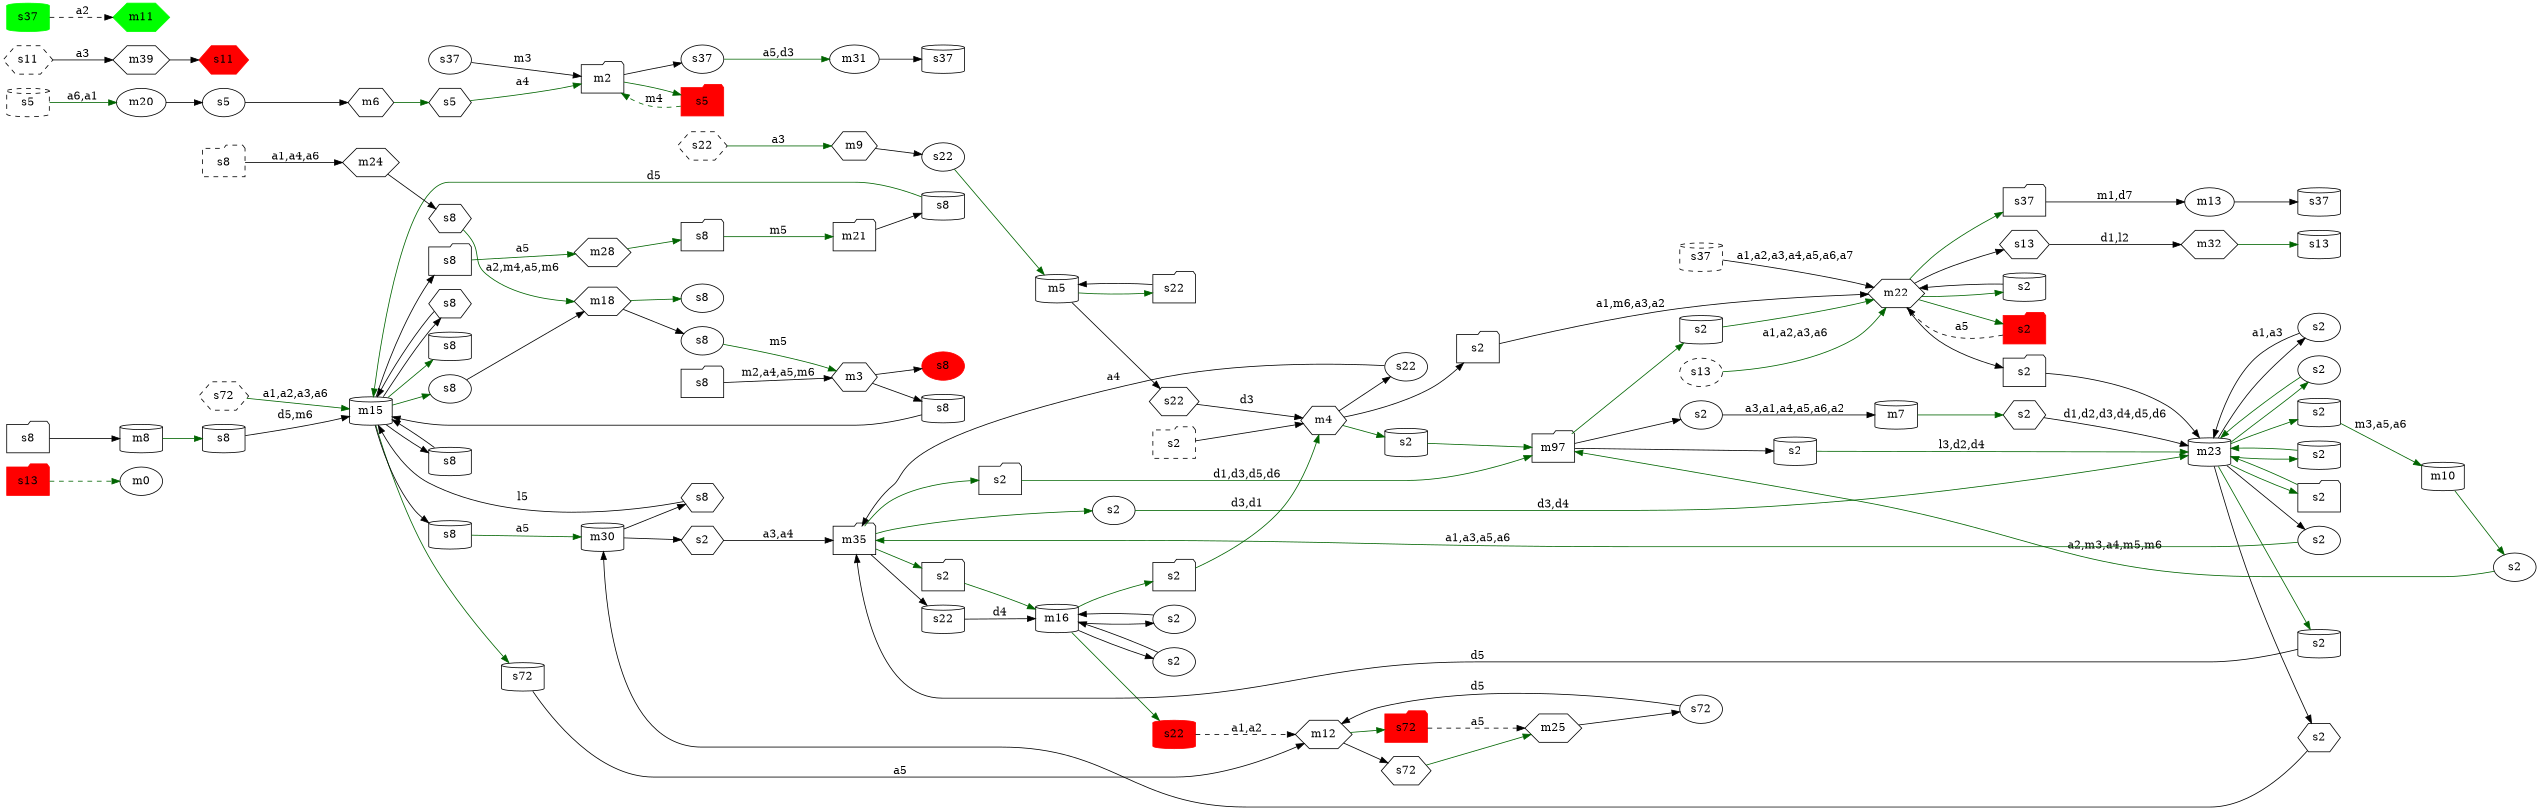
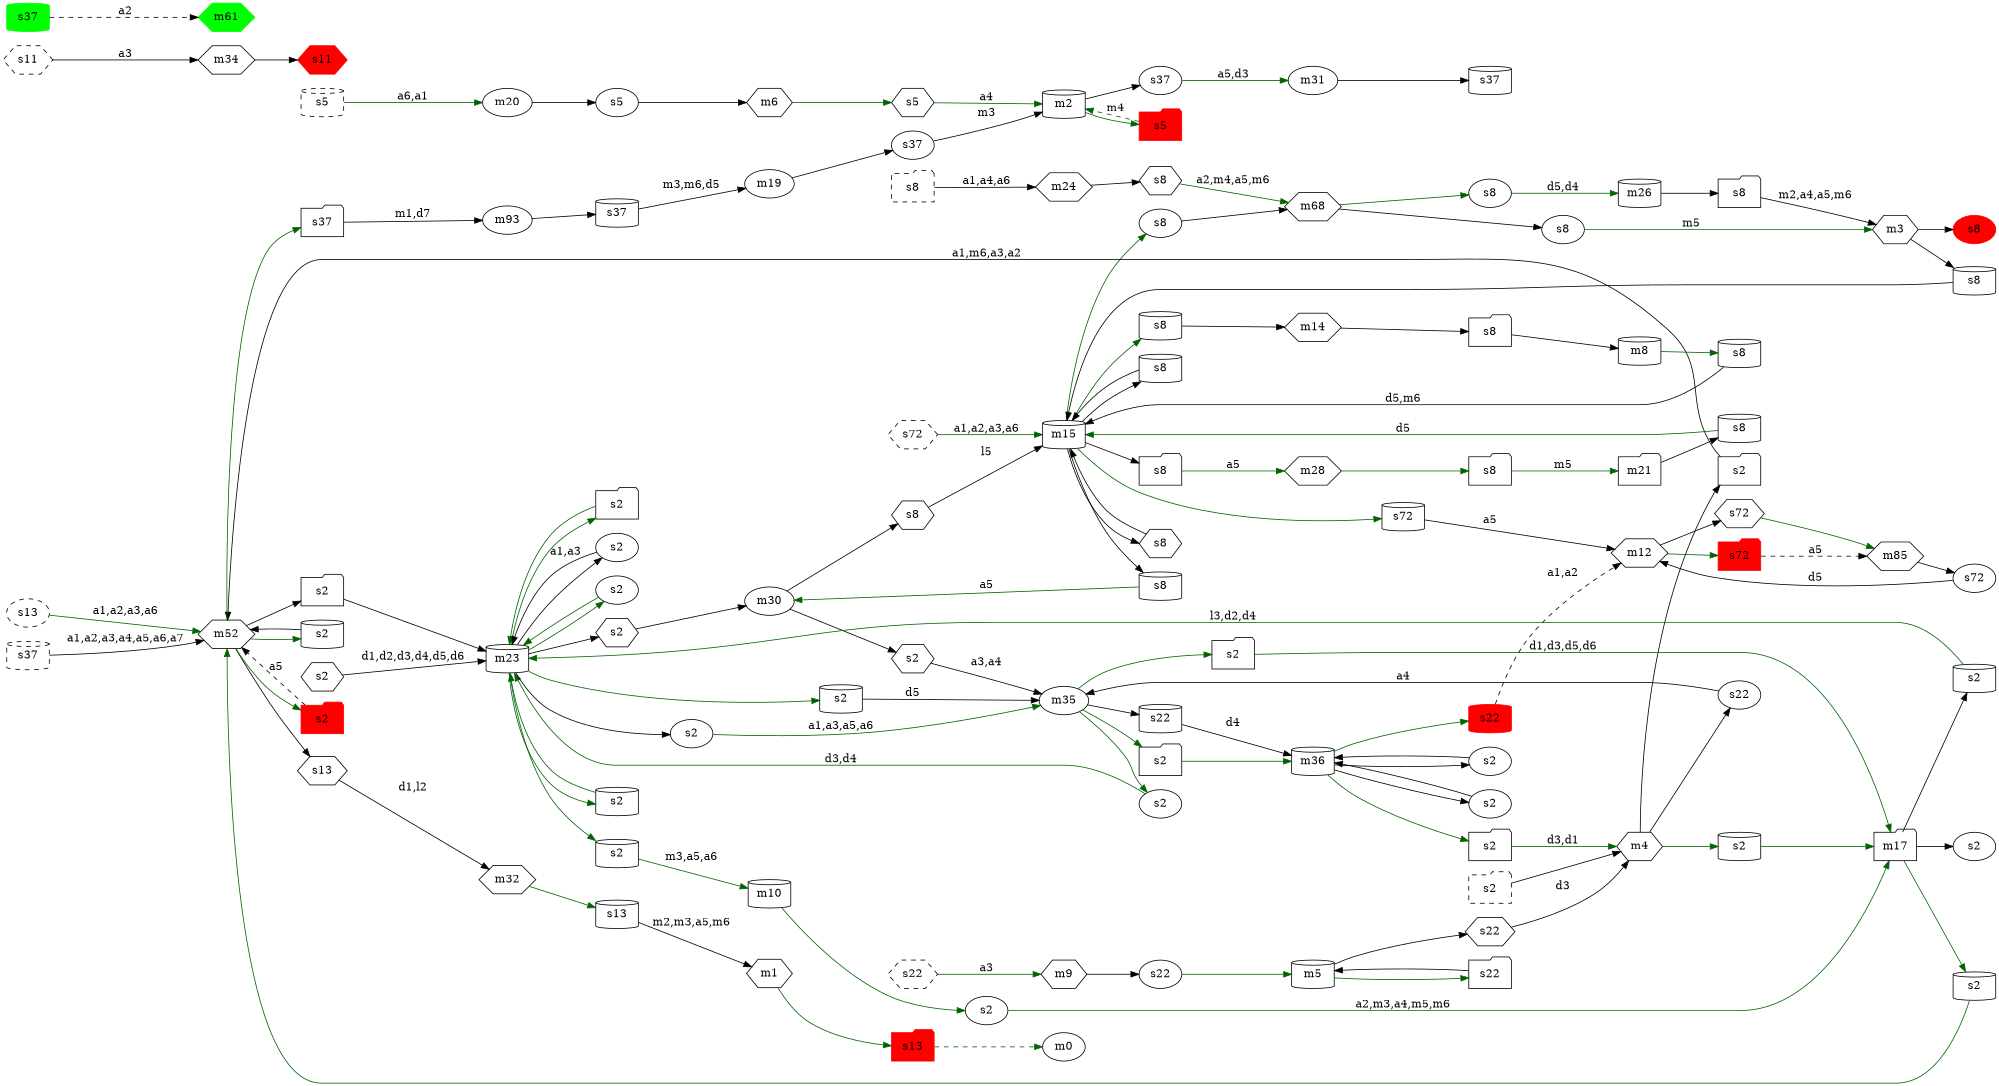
(141, 17) -> (226, 17)
(141, 60) -> (226, 60)
(603, 79) -> (1064, 104)
none -> (769, 184)
none -> (1640, 193)
(2209, 202) -> (507, 220)
(1896, 293) -> (226, 634)
(603, 301) -> (1313, 207)
none -> (1313, 327)
(1896, 415) -> none
(1553, 448) -> (1895, 846)
(603, 537) -> (769, 601)
(854, 540) -> (1064, 701)
(1057, 618) -> (1313, 761)
(1553, 728) -> (1895, 556)
none -> (769, 973)
